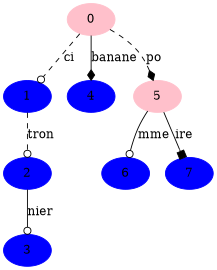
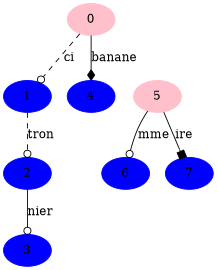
(133, 46) -> none
